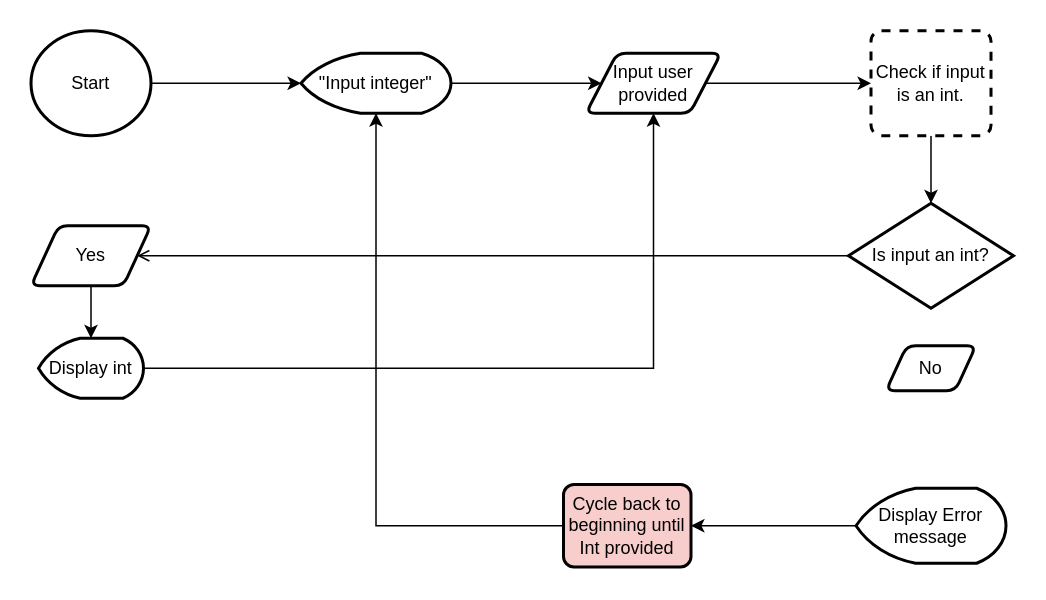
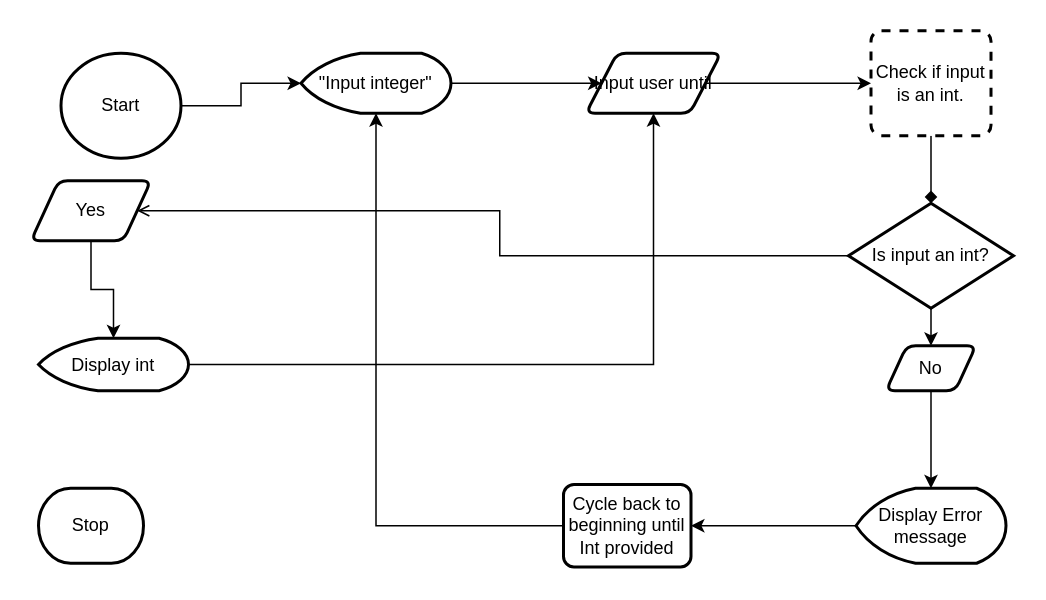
(91, 83) -> (121, 106)
(653, 83) -> (653, 83)
(931, 192) -> (931, 191)
(91, 256) -> (91, 211)
none -> (931, 332)
(91, 368) -> (113, 365)
none -> (931, 434)
none -> (91, 526)
(627, 526) -> (627, 526)
